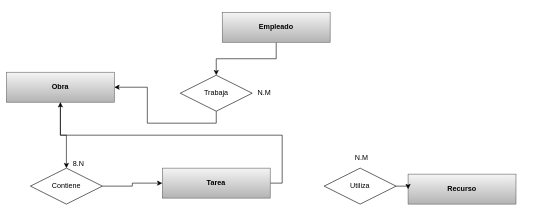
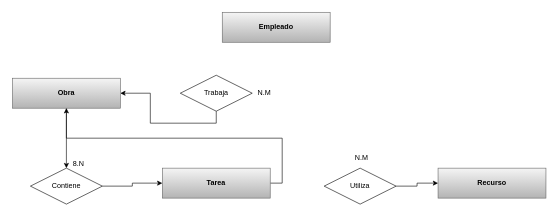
(216, 61) -> none
(60, 87) -> (66, 93)
(462, 189) -> (492, 183)
